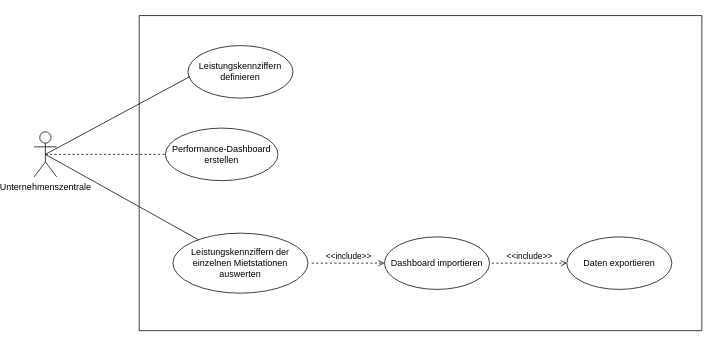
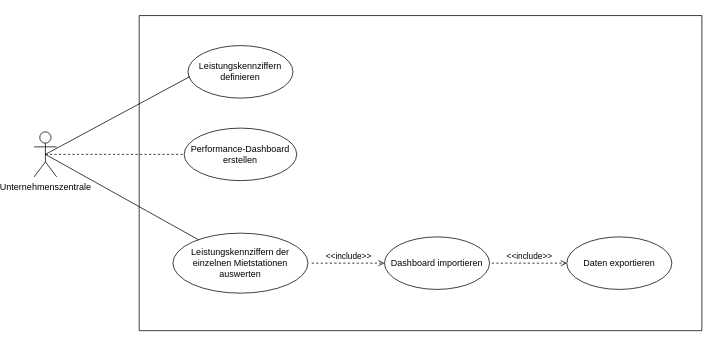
(222, 154) -> (240, 154)
